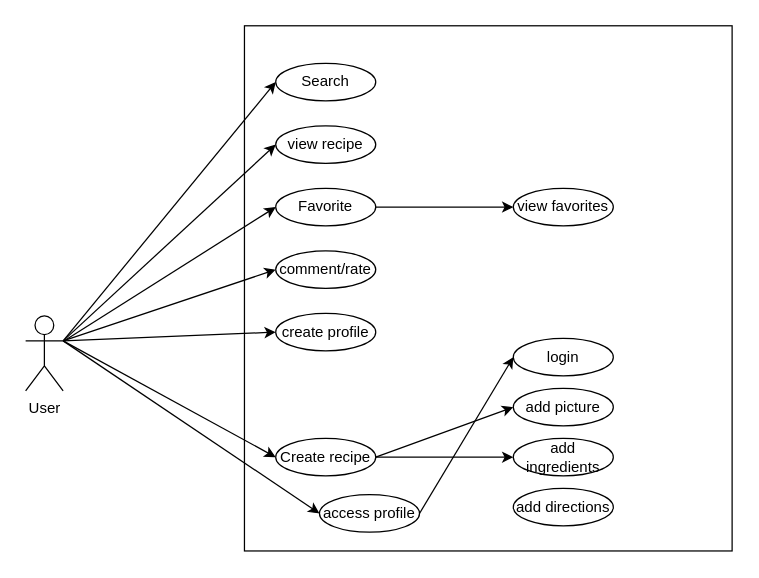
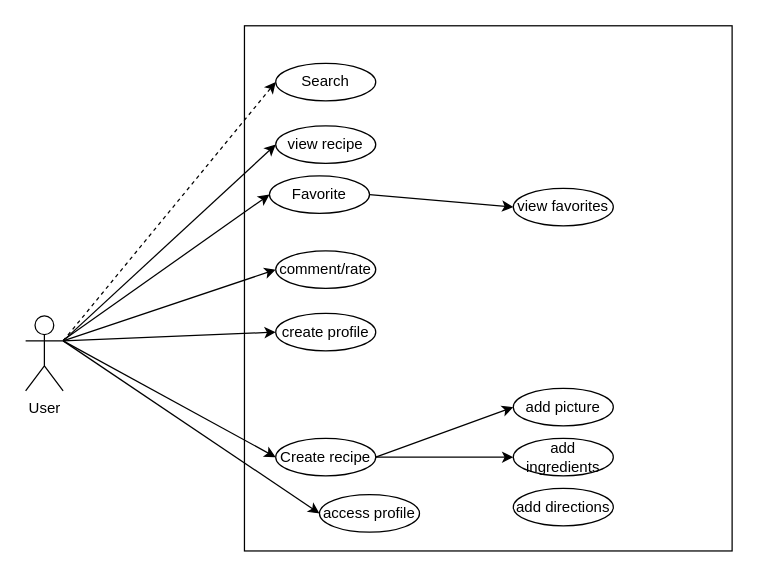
(326, 207) -> (319, 194)
(171, 209) -> (171, 209)
(563, 357) -> none
(464, 438) -> none
